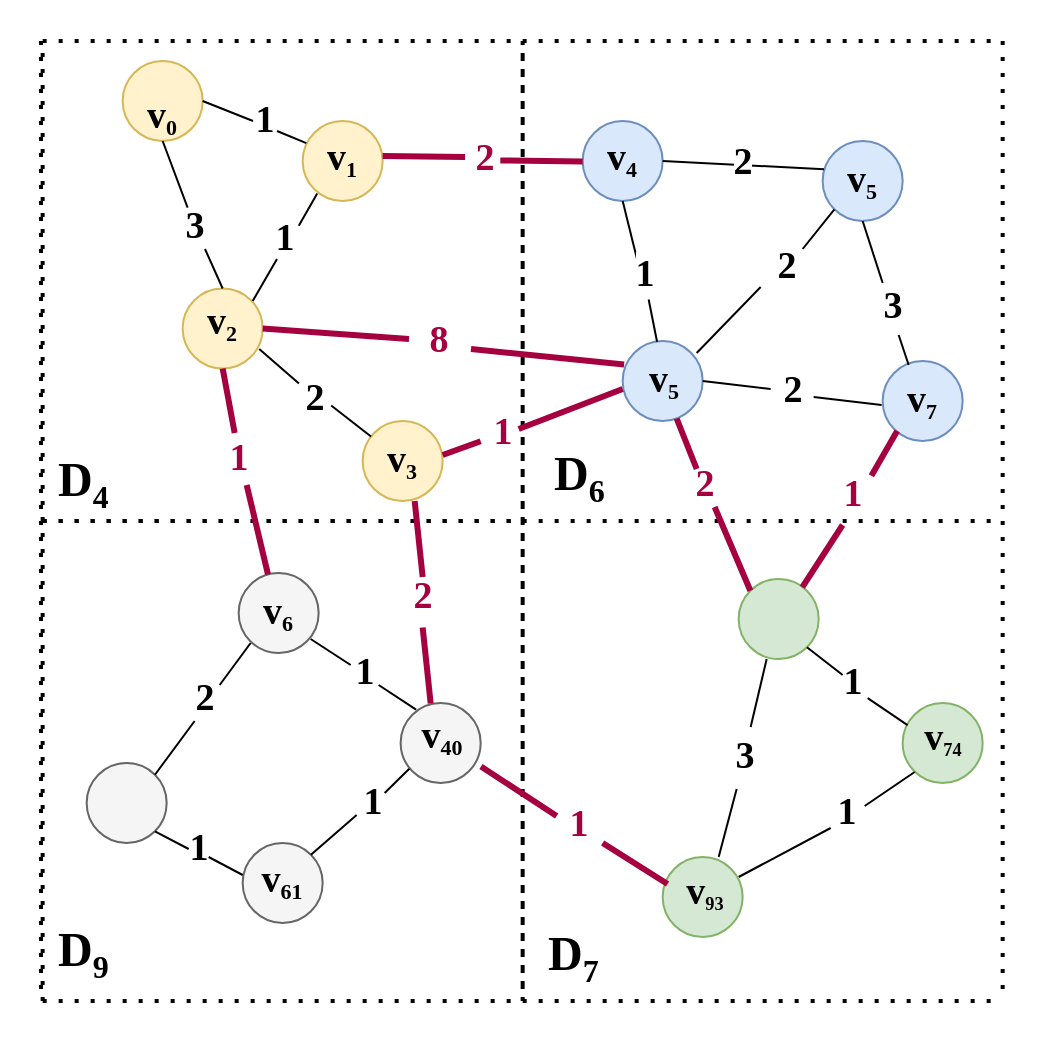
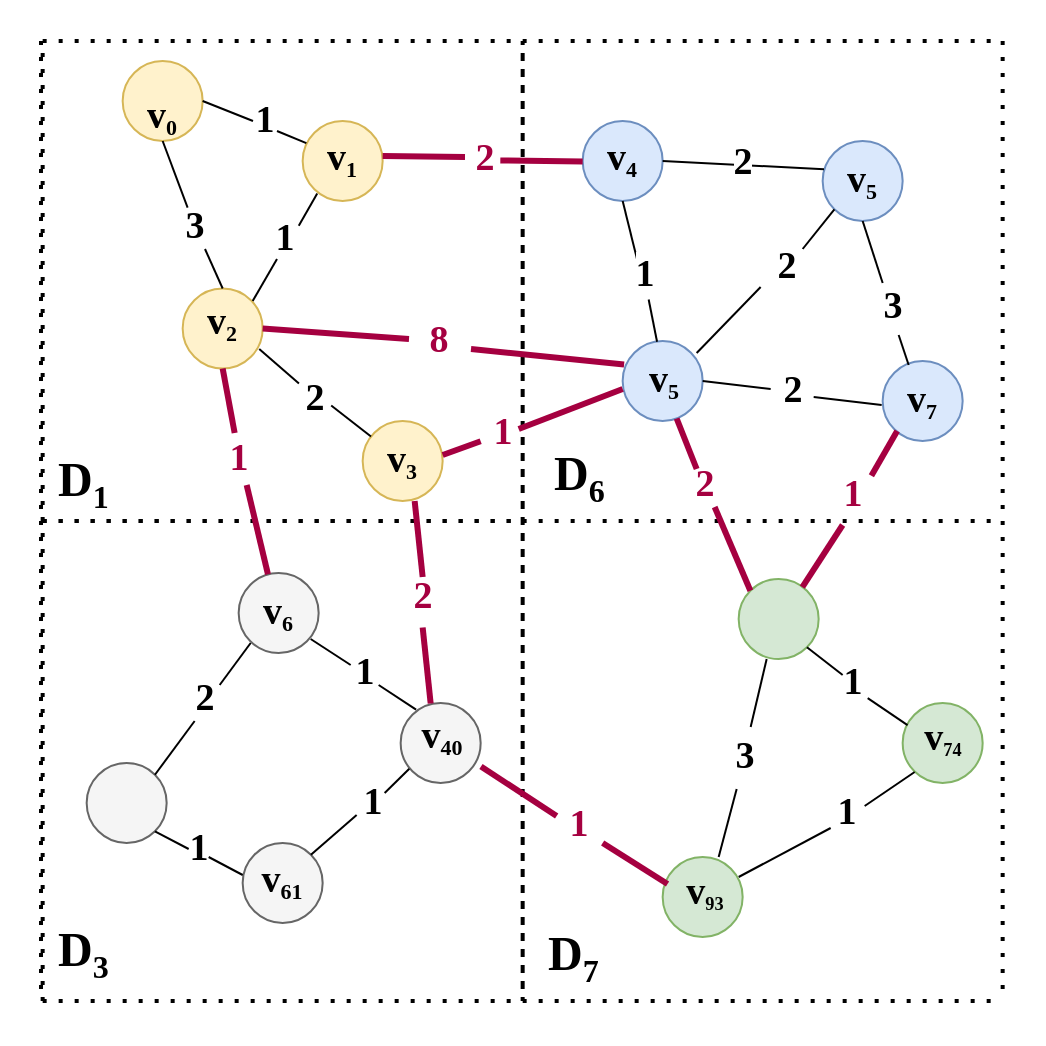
(72, 435) -> (72, 435)
(72, 905) -> (72, 905)
